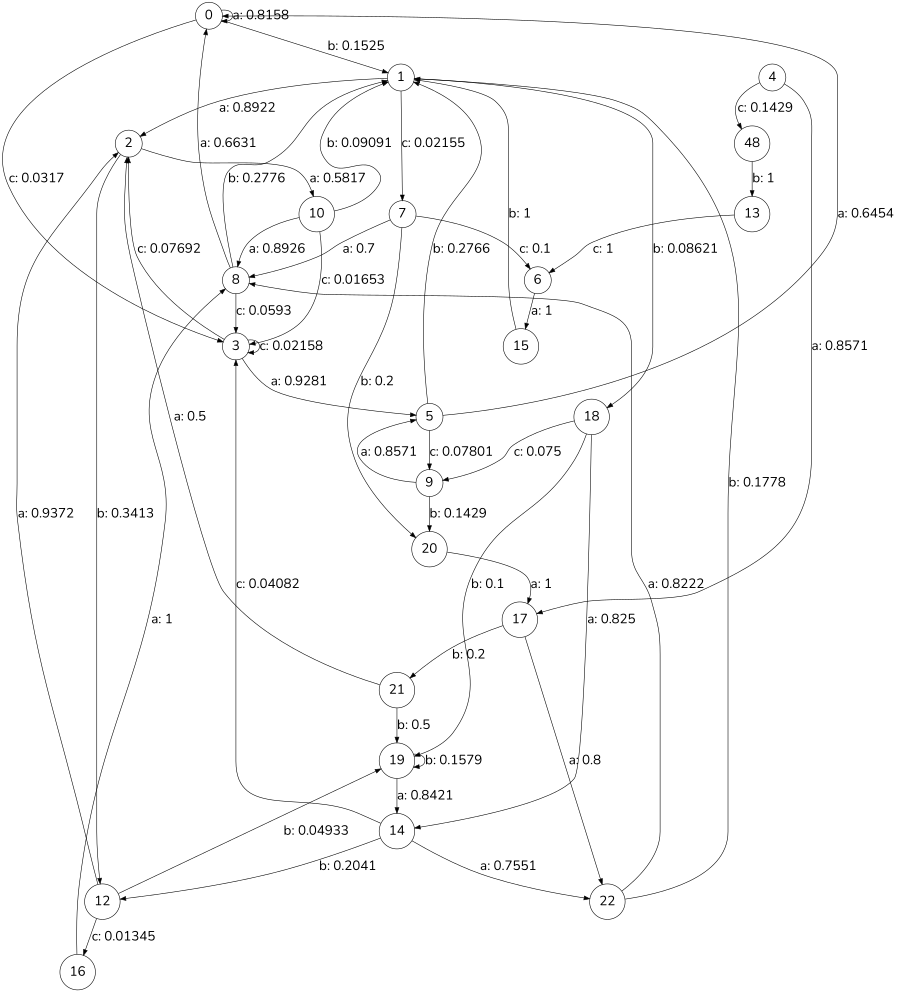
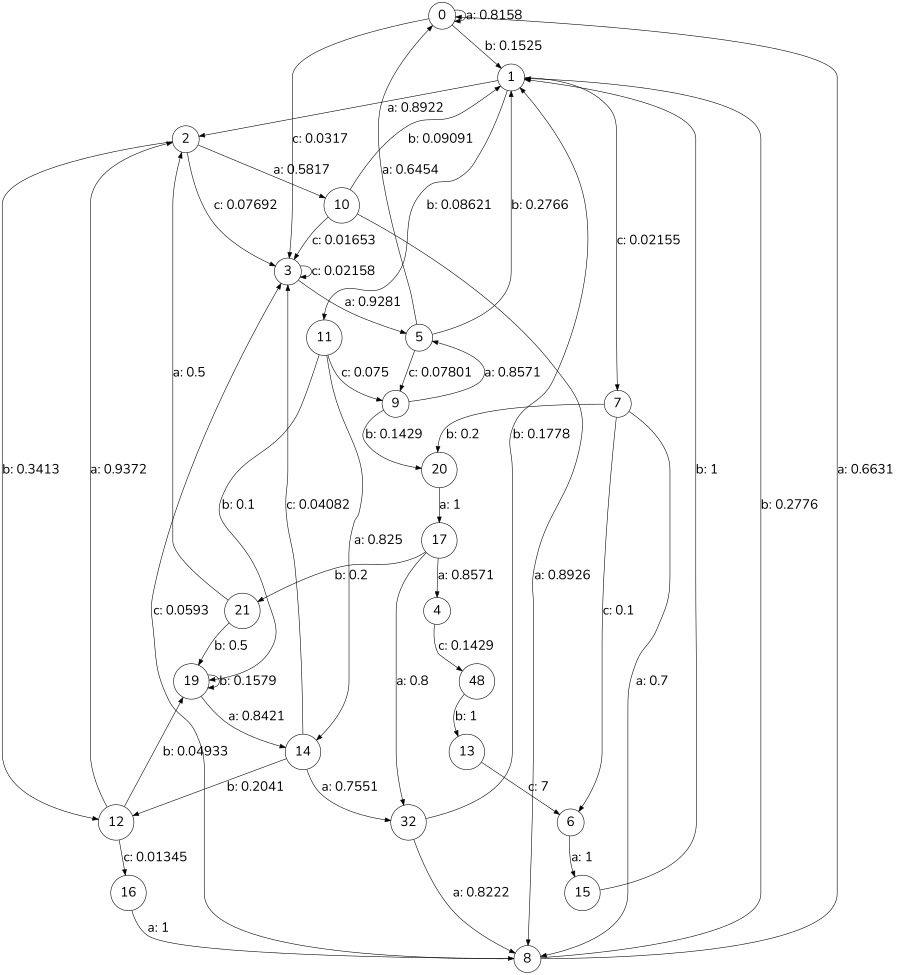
(617, 249) -> (552, 787)
(144, 268) -> (212, 221)
(592, 417) -> (324, 338)
(812, 439) -> (437, 575)
(607, 902) -> (408, 822)
